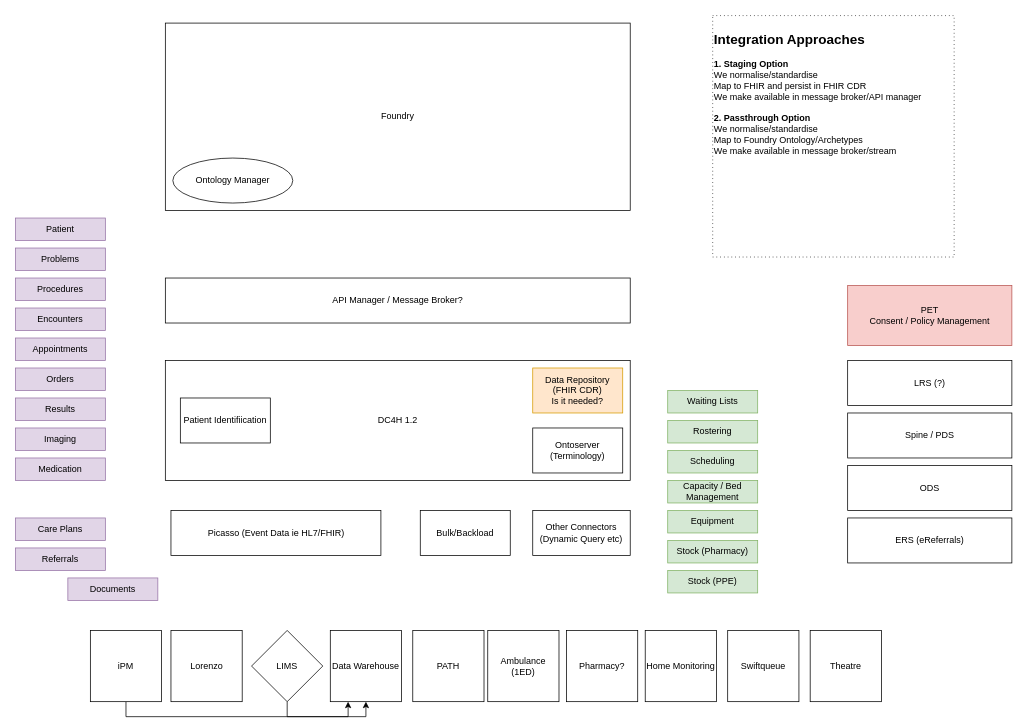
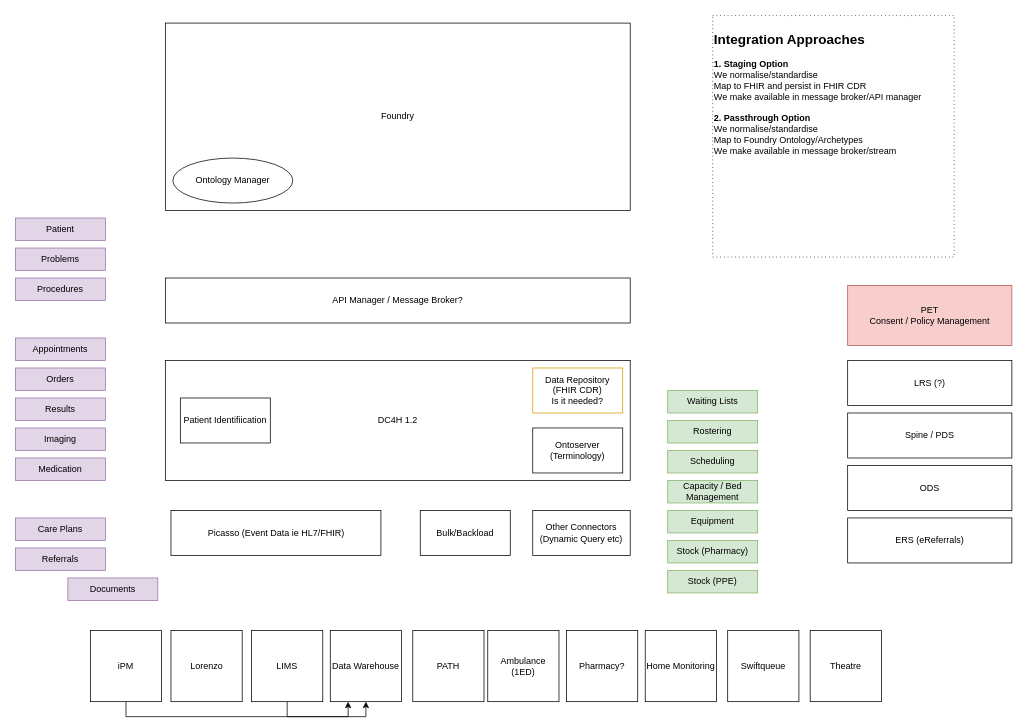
(60, 319) -> none
(578, 390) -> (578, 390)
(287, 666) -> (287, 666)
